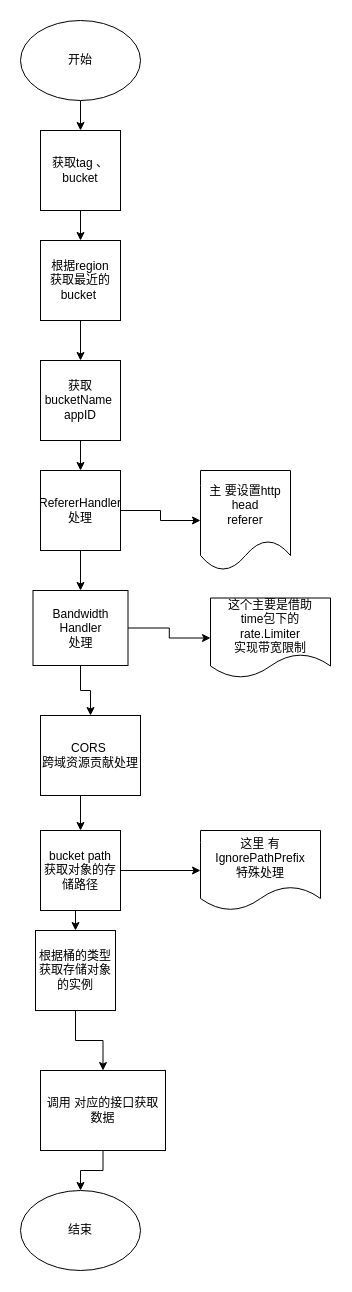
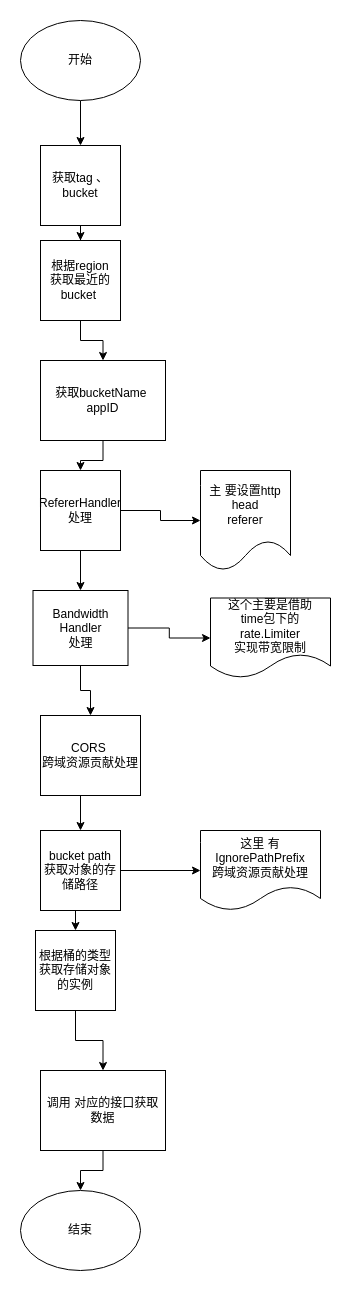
(81, 171) -> (81, 186)
(81, 401) -> (103, 401)
(261, 859) -> (261, 859)
